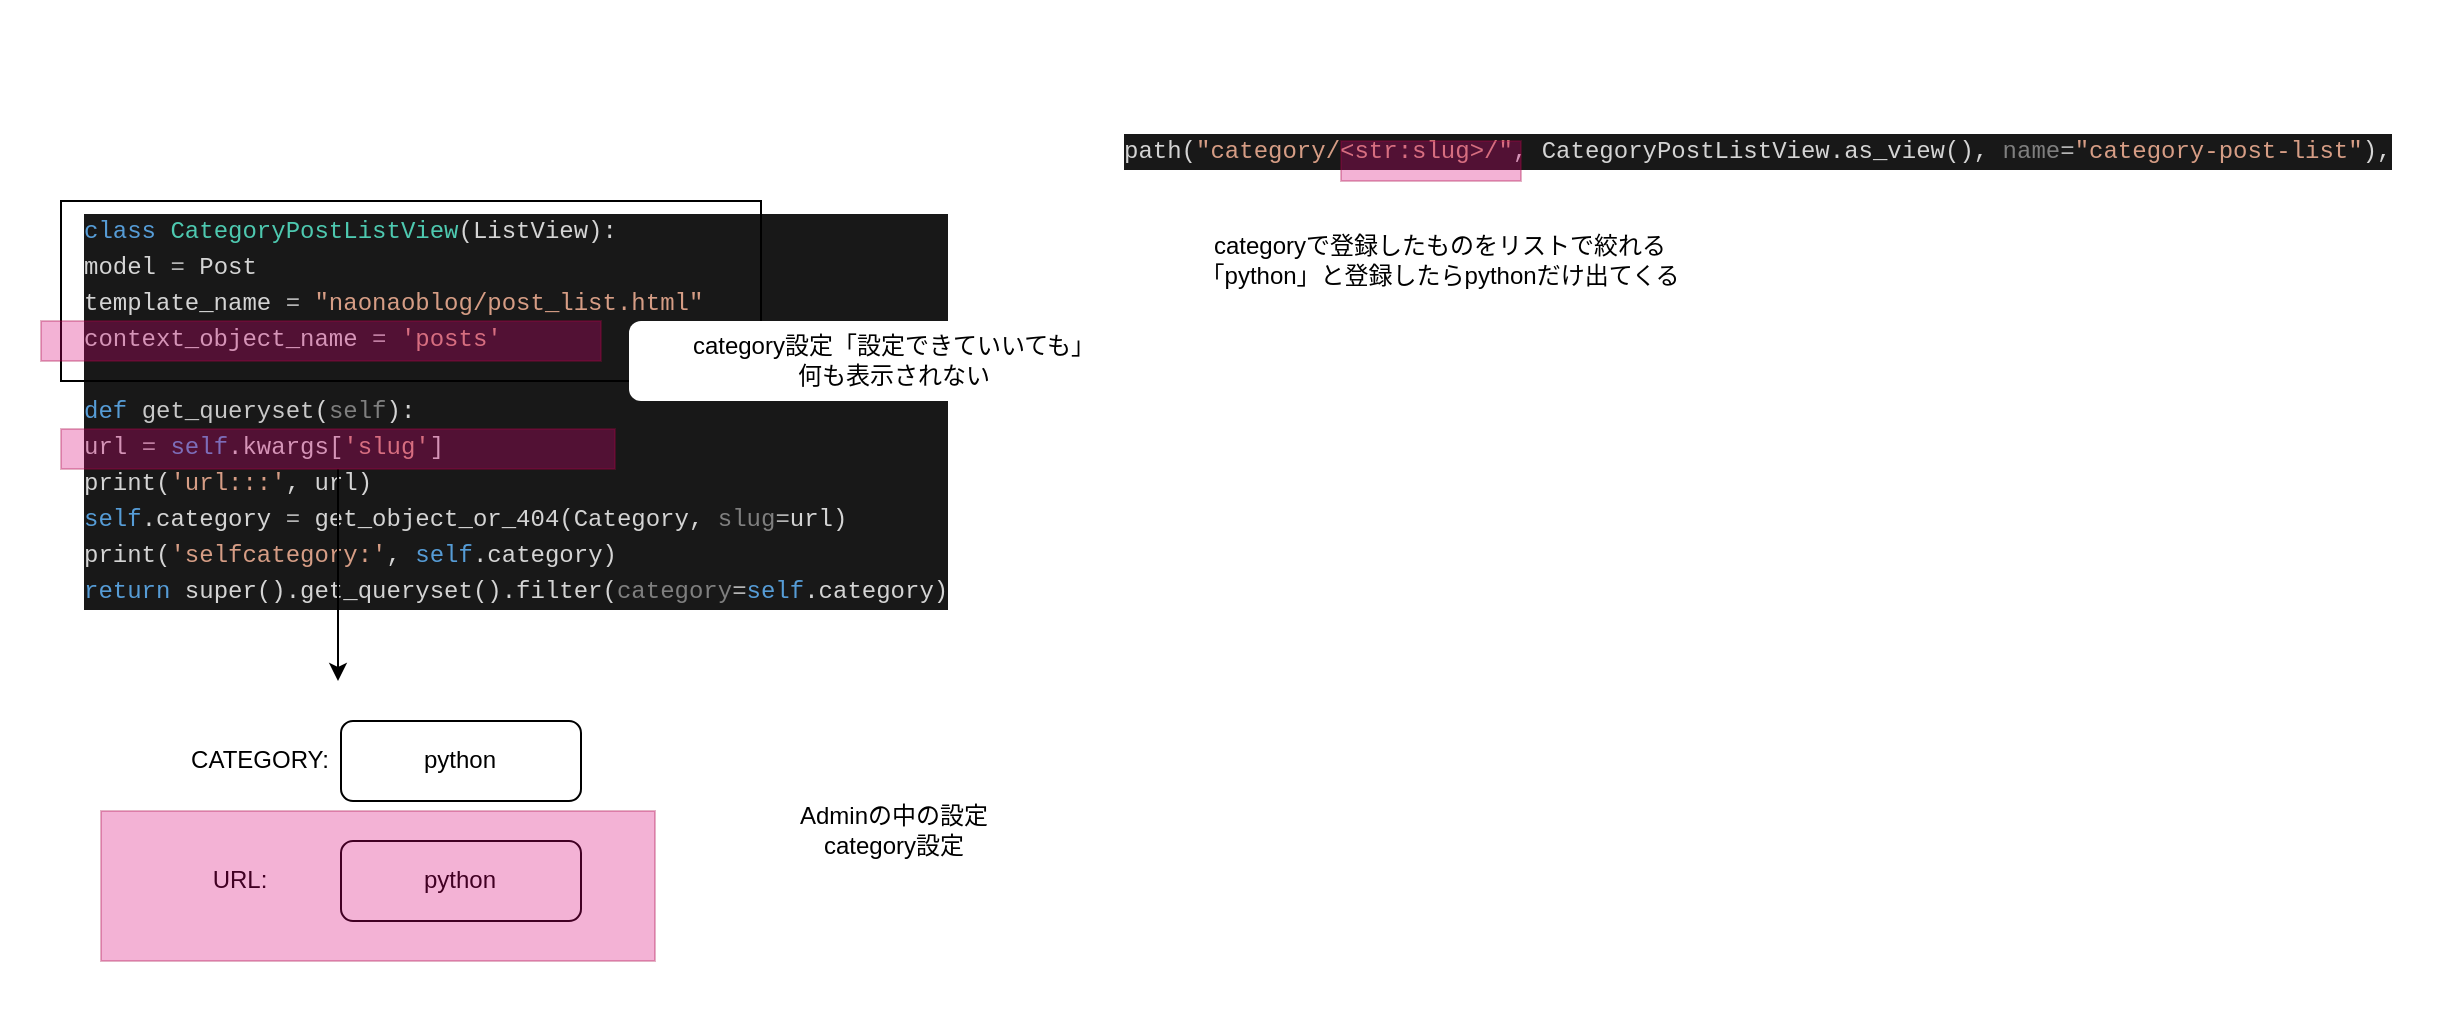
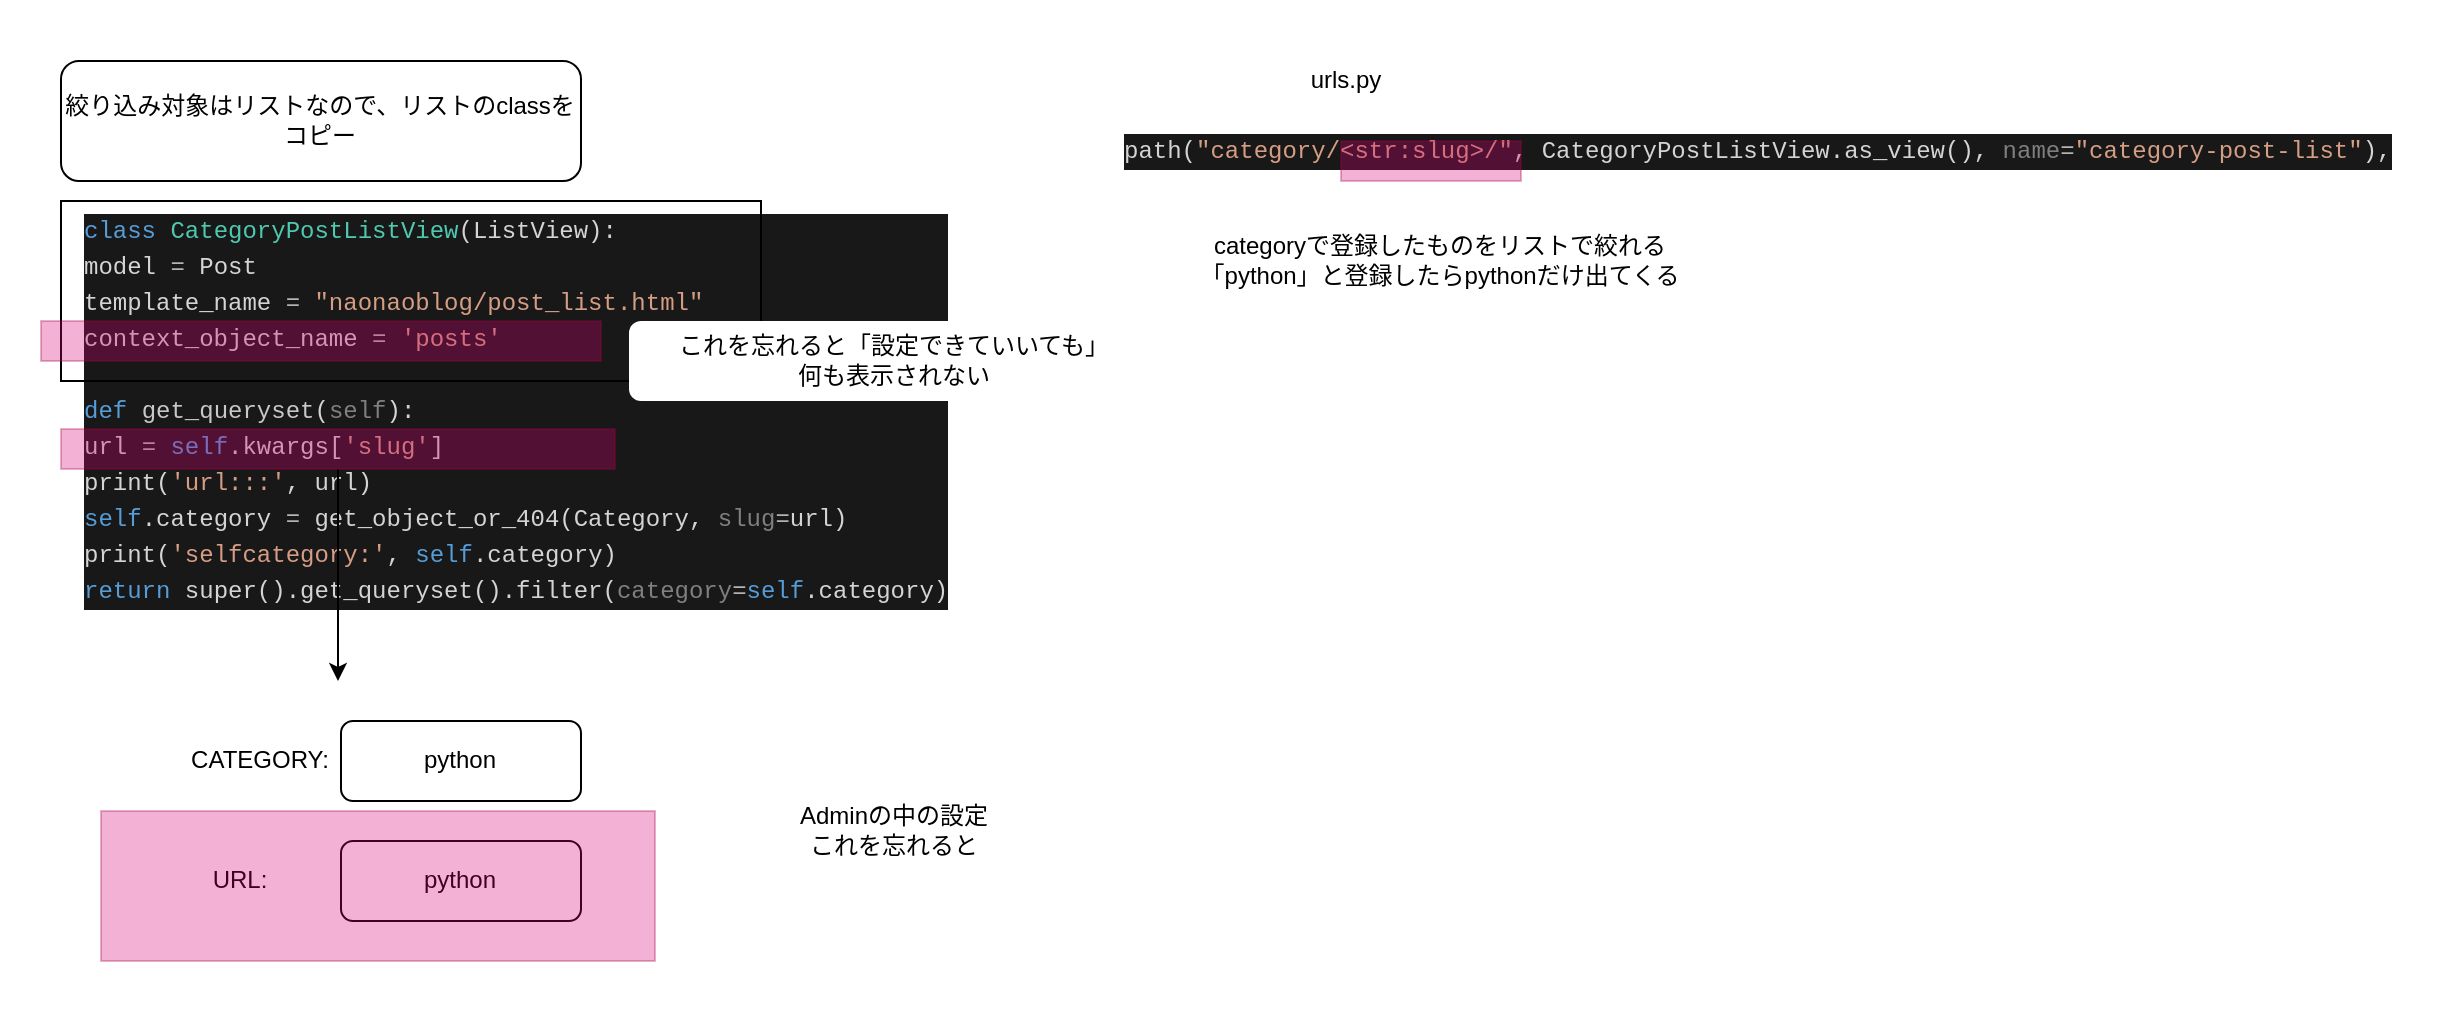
none -> (1347, 81)
none -> (321, 121)
(895, 361) -> (895, 361)
(895, 831) -> (895, 831)
